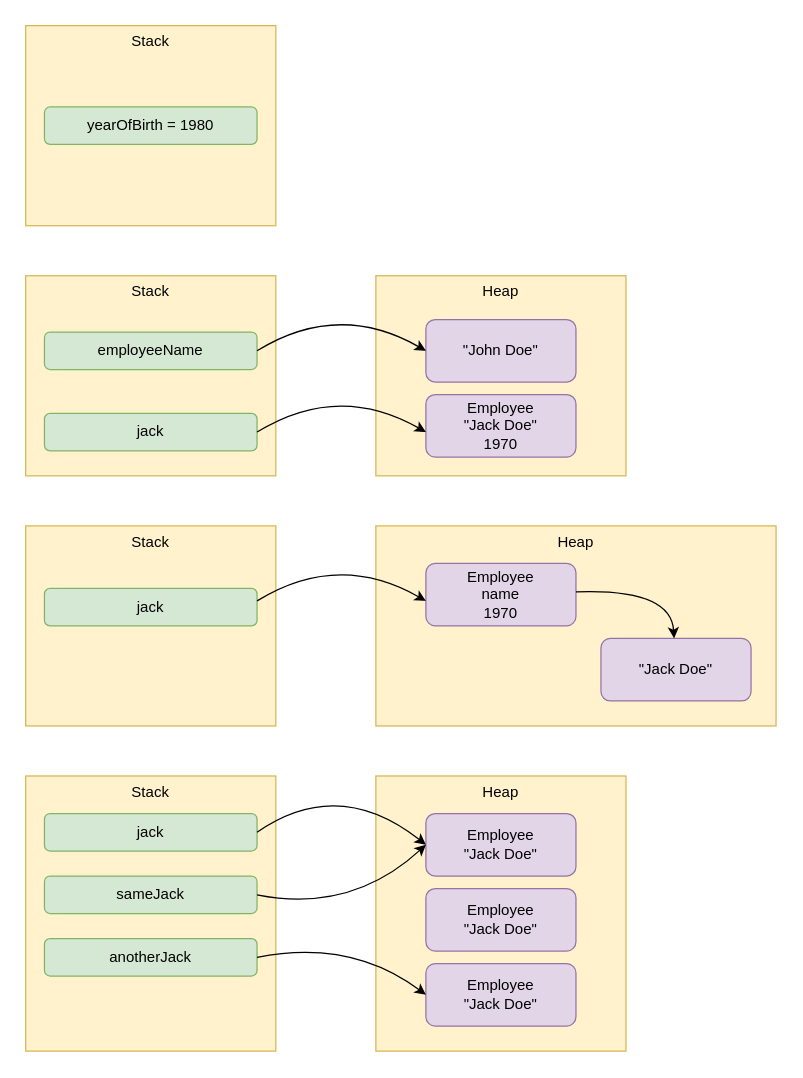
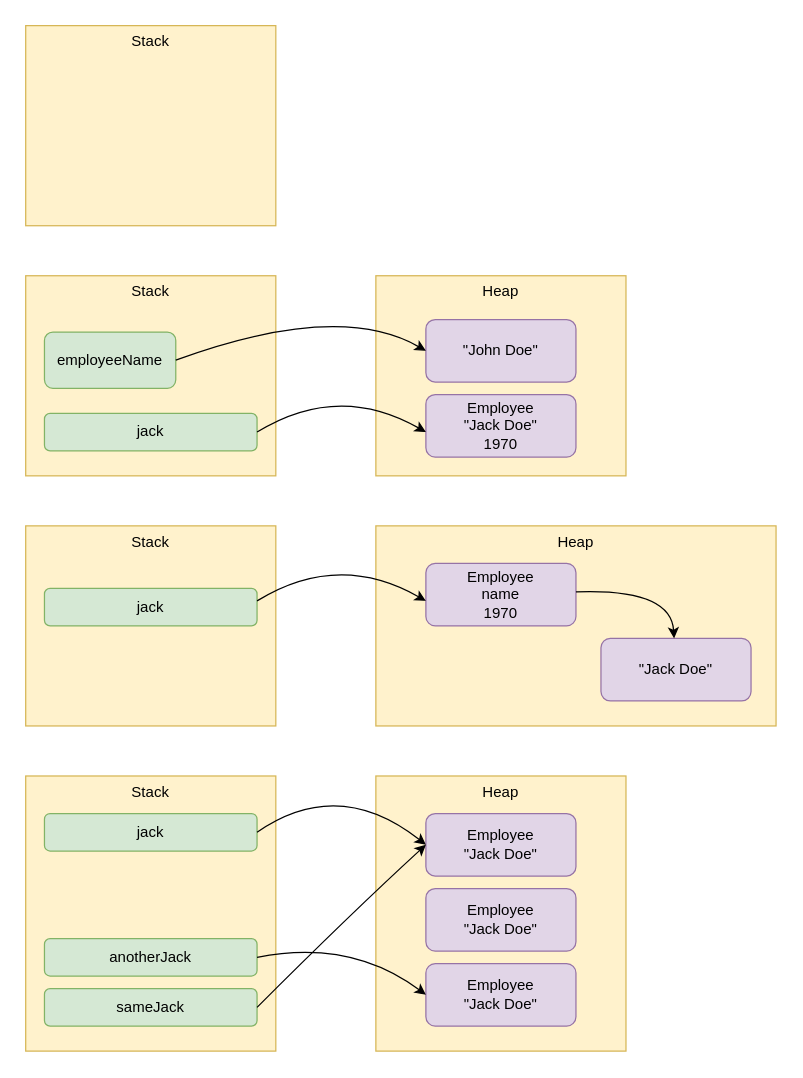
(151, 126) -> none
(151, 351) -> (110, 360)
(151, 894) -> (151, 1007)
